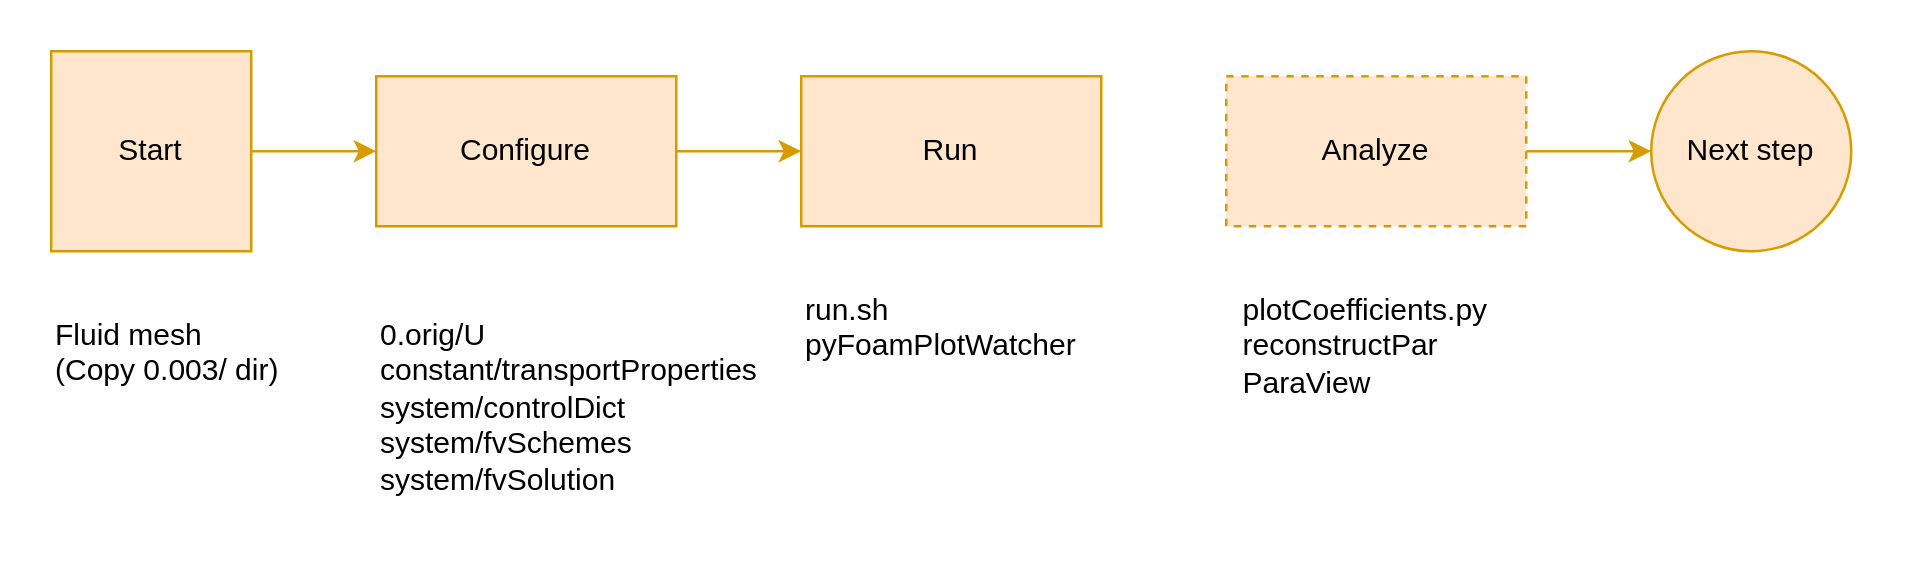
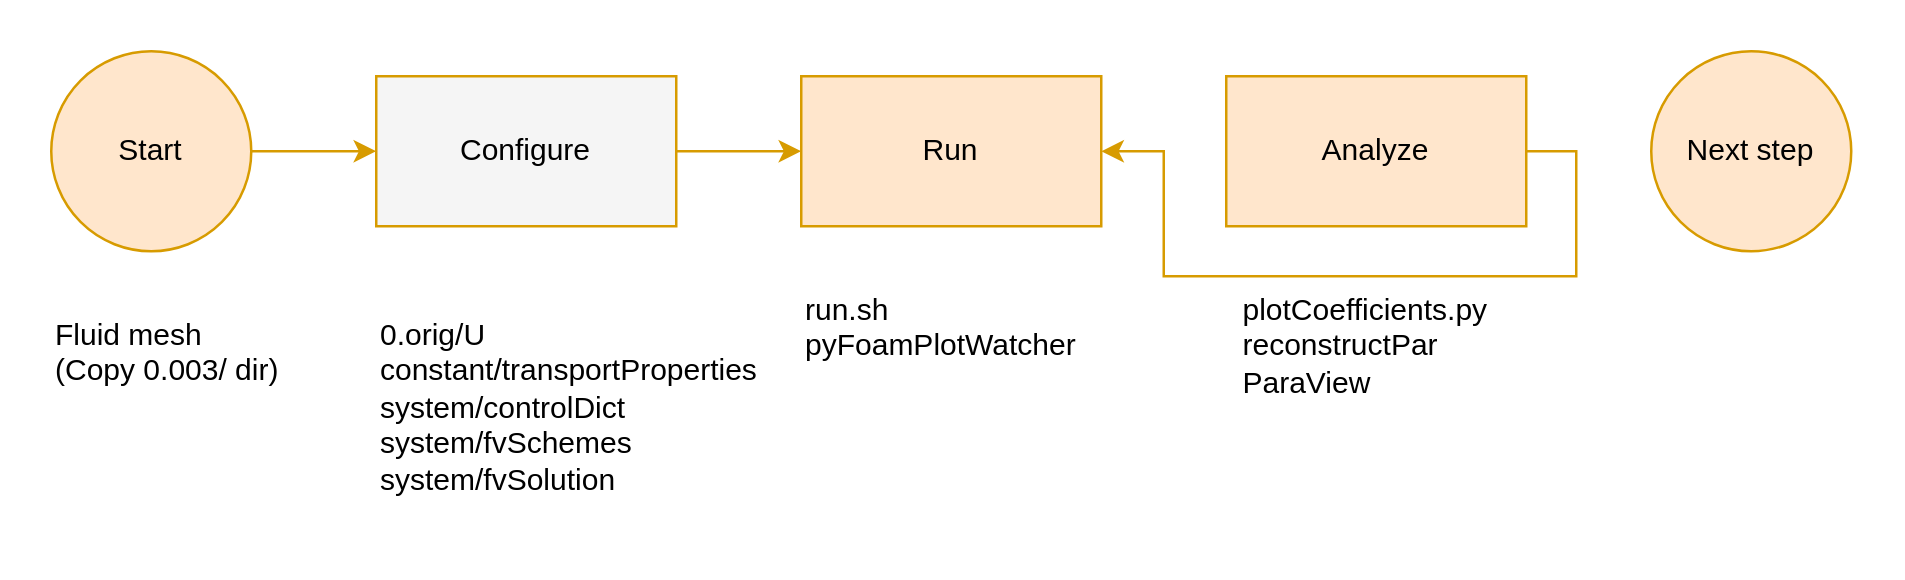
(151, 151) -> (151, 151)
(526, 151) -> (526, 151)
(1376, 151) -> (1376, 151)
(1604, 151) -> (1349, 276)
